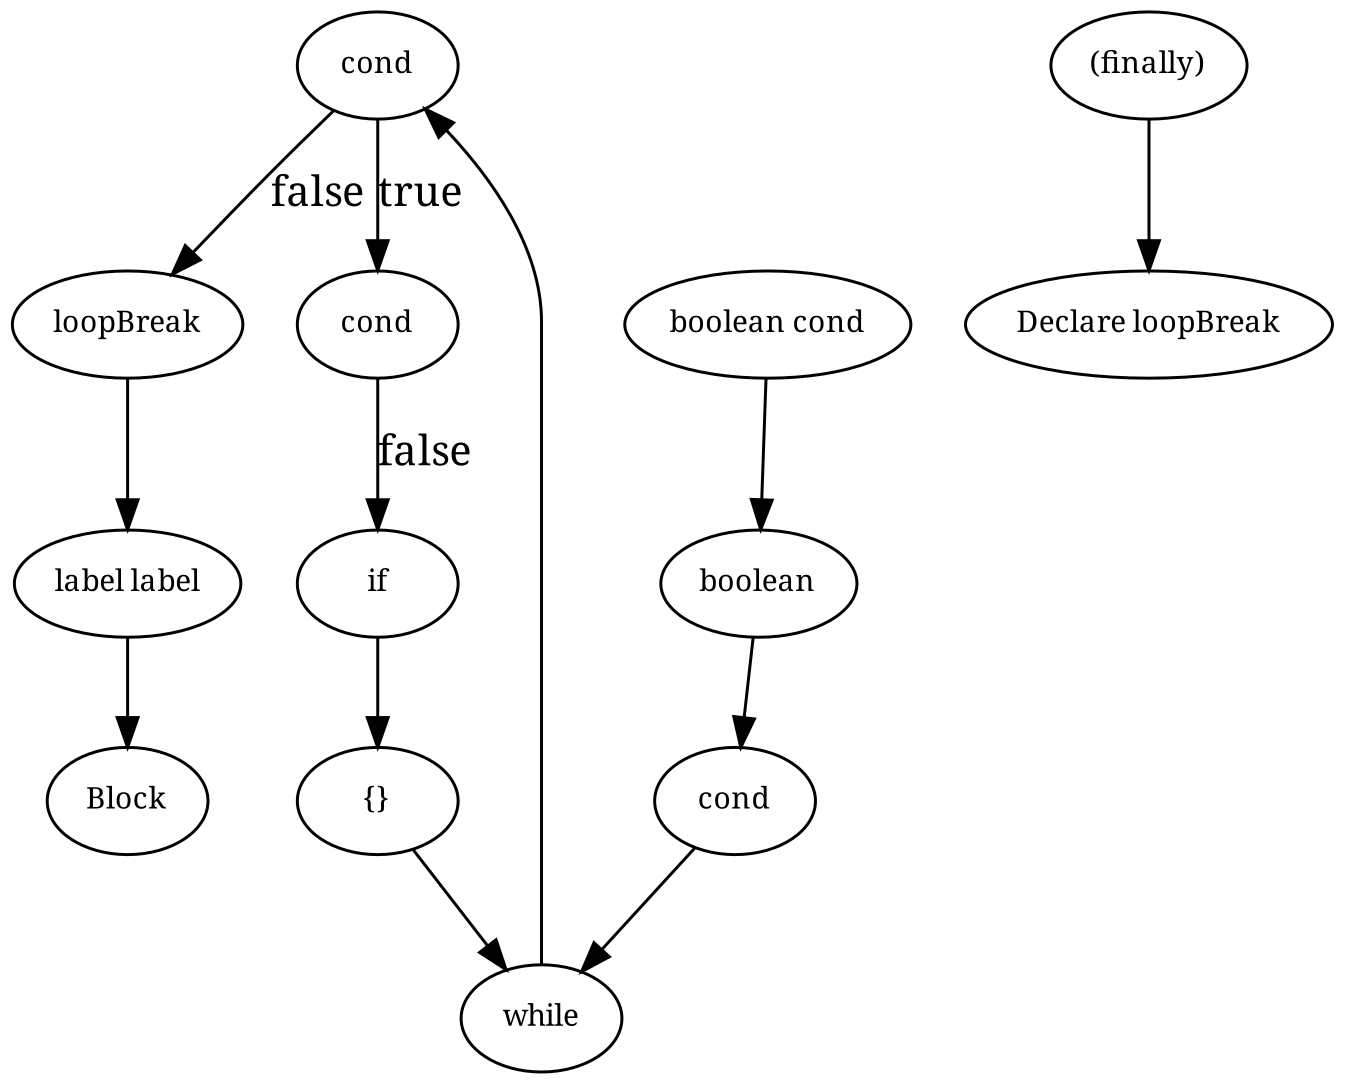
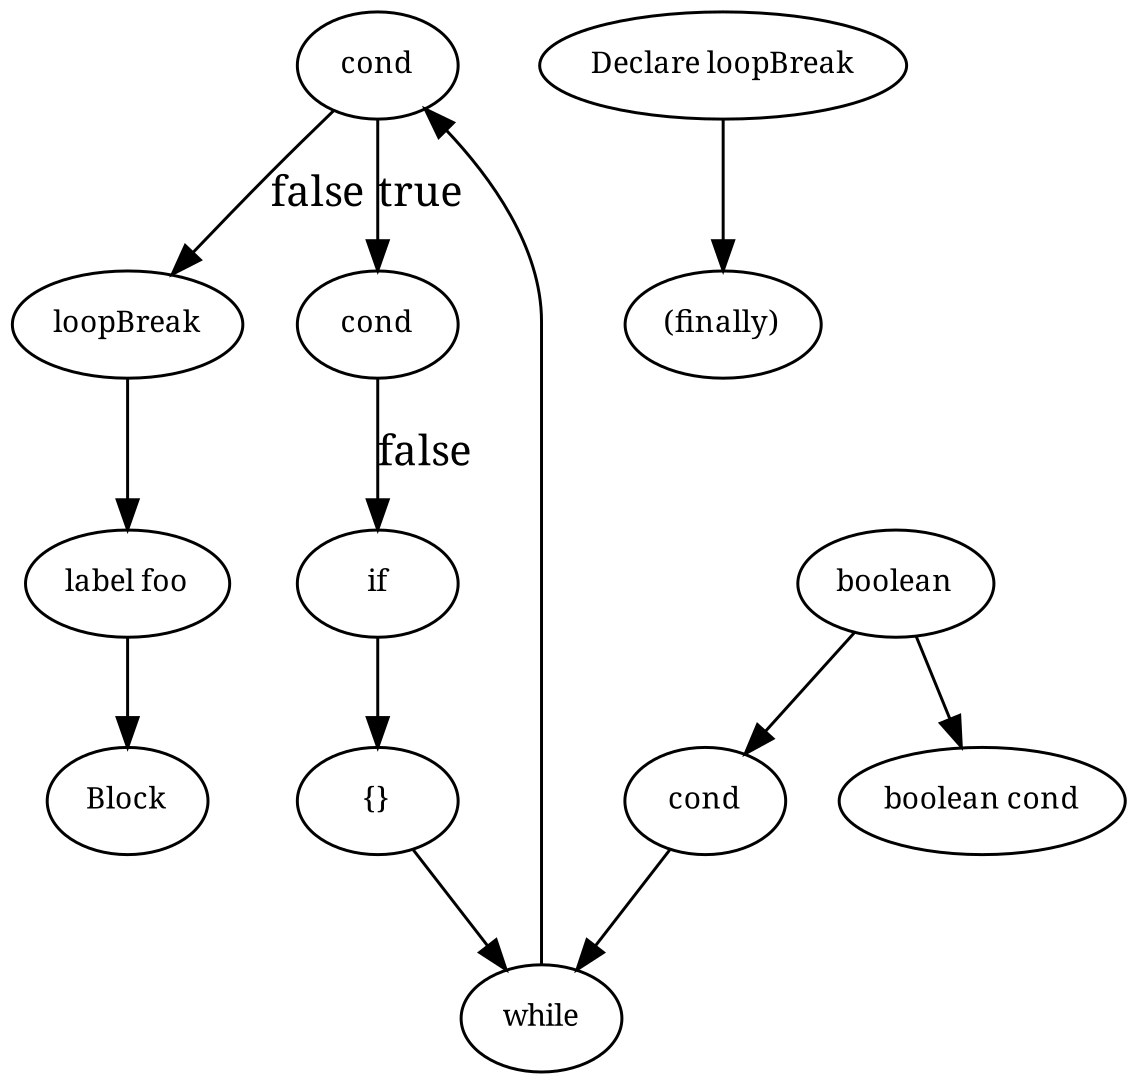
(1149, 180) -> (723, 180)
(764, 439) -> (933, 678)
(128, 584) -> (128, 584)
